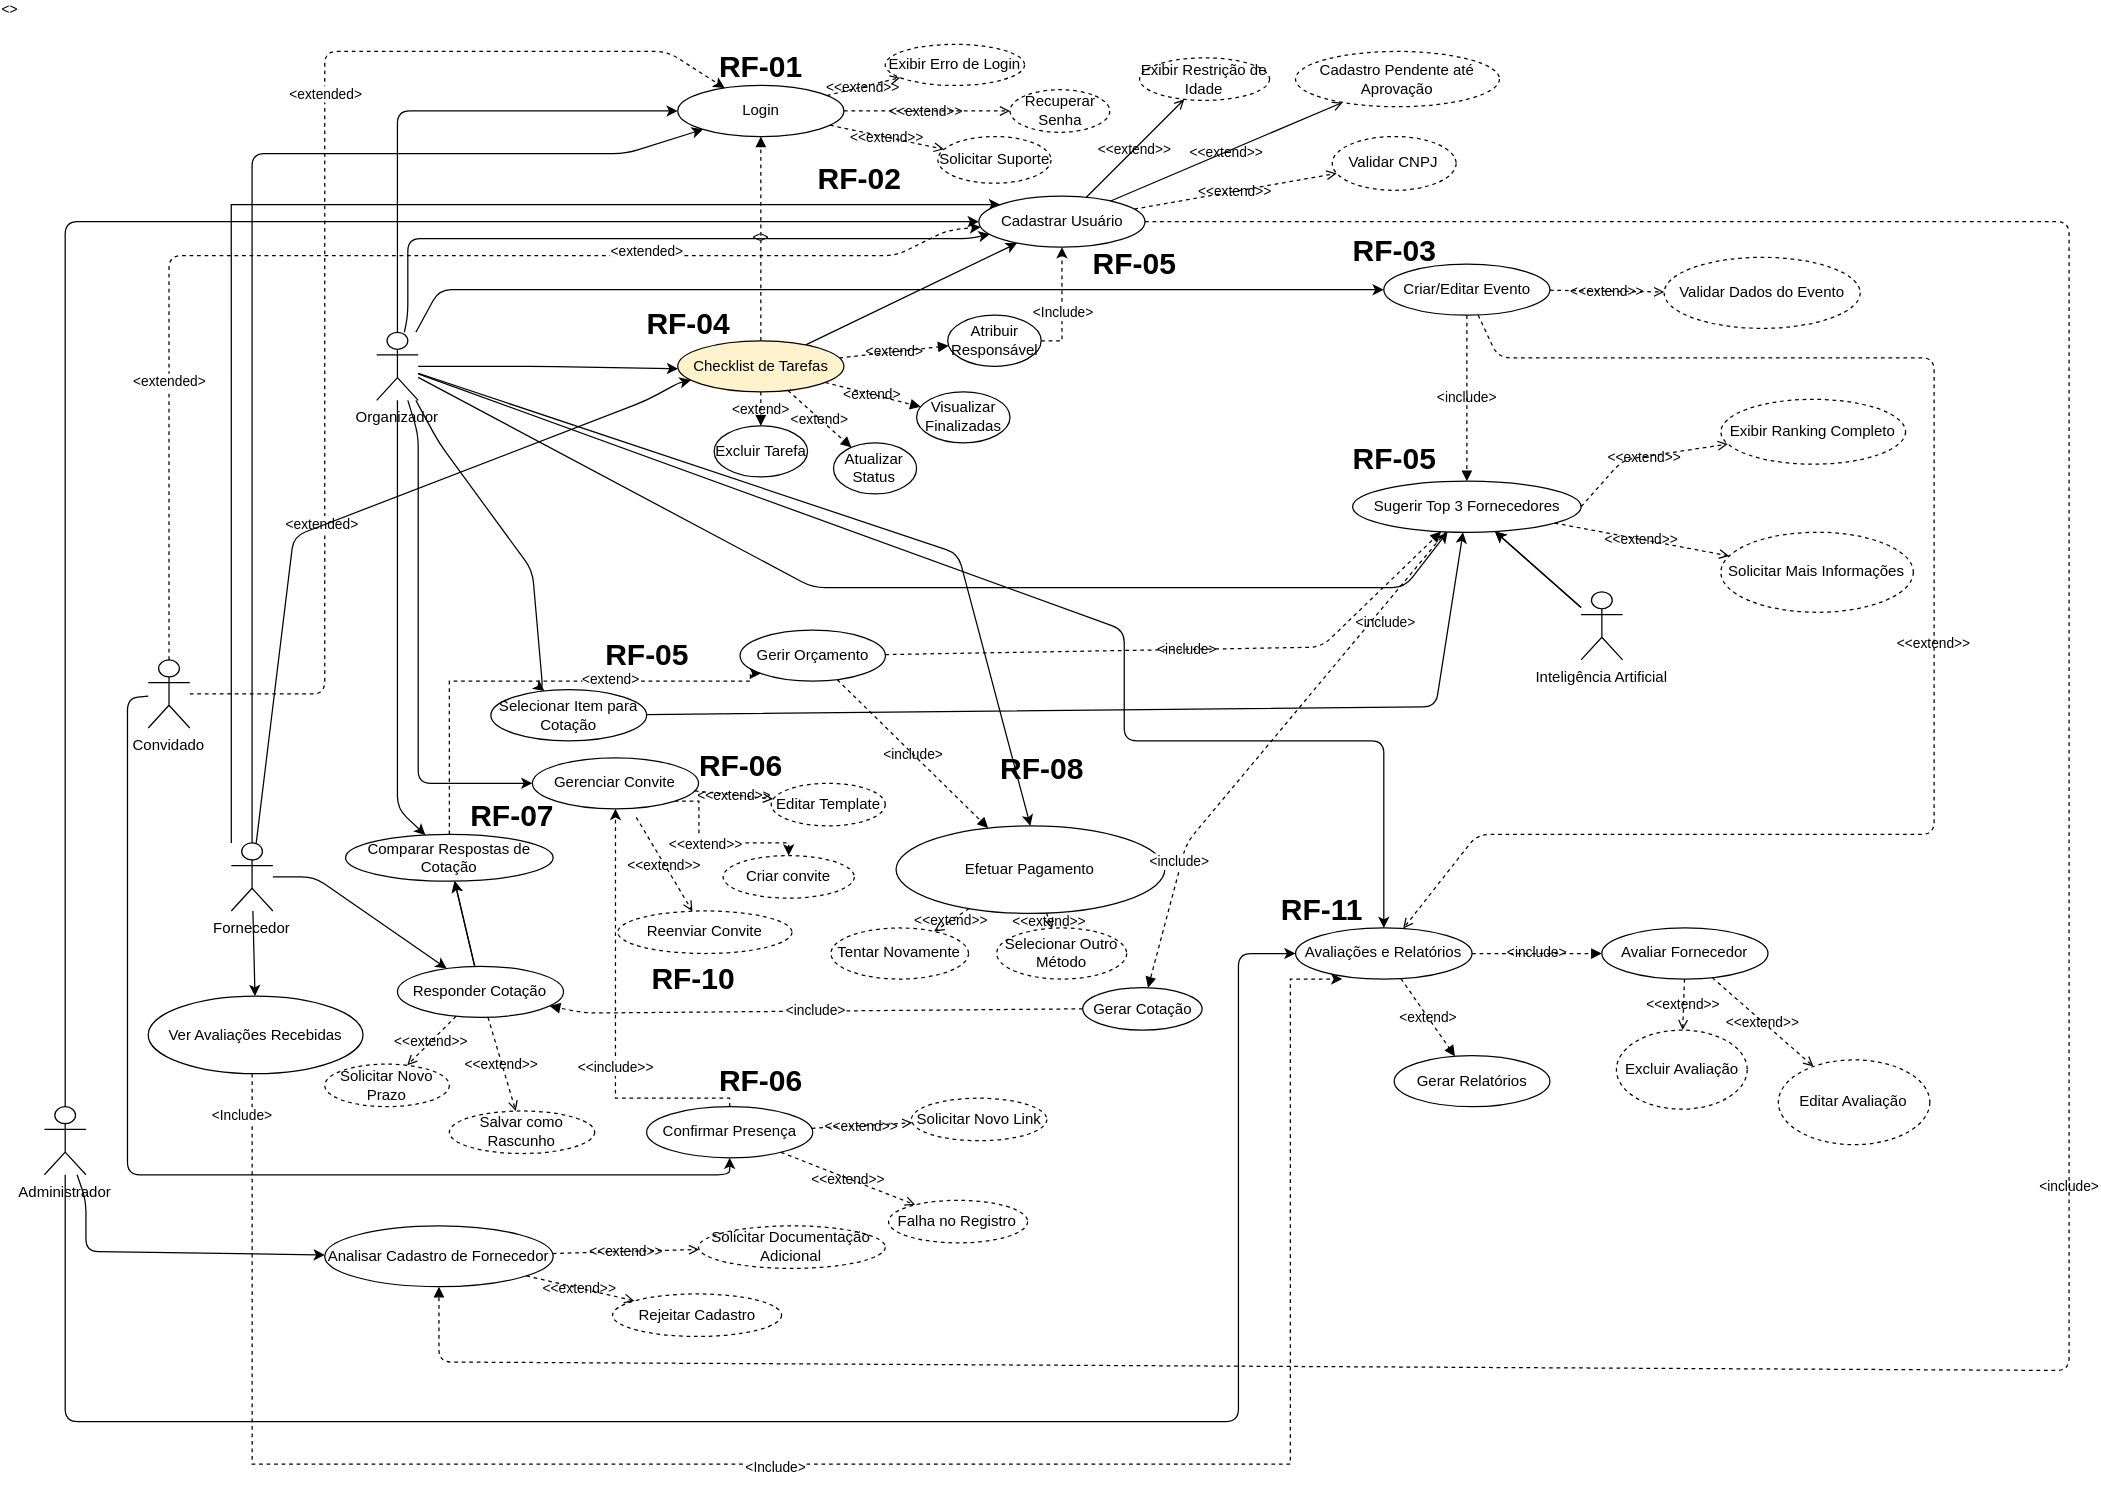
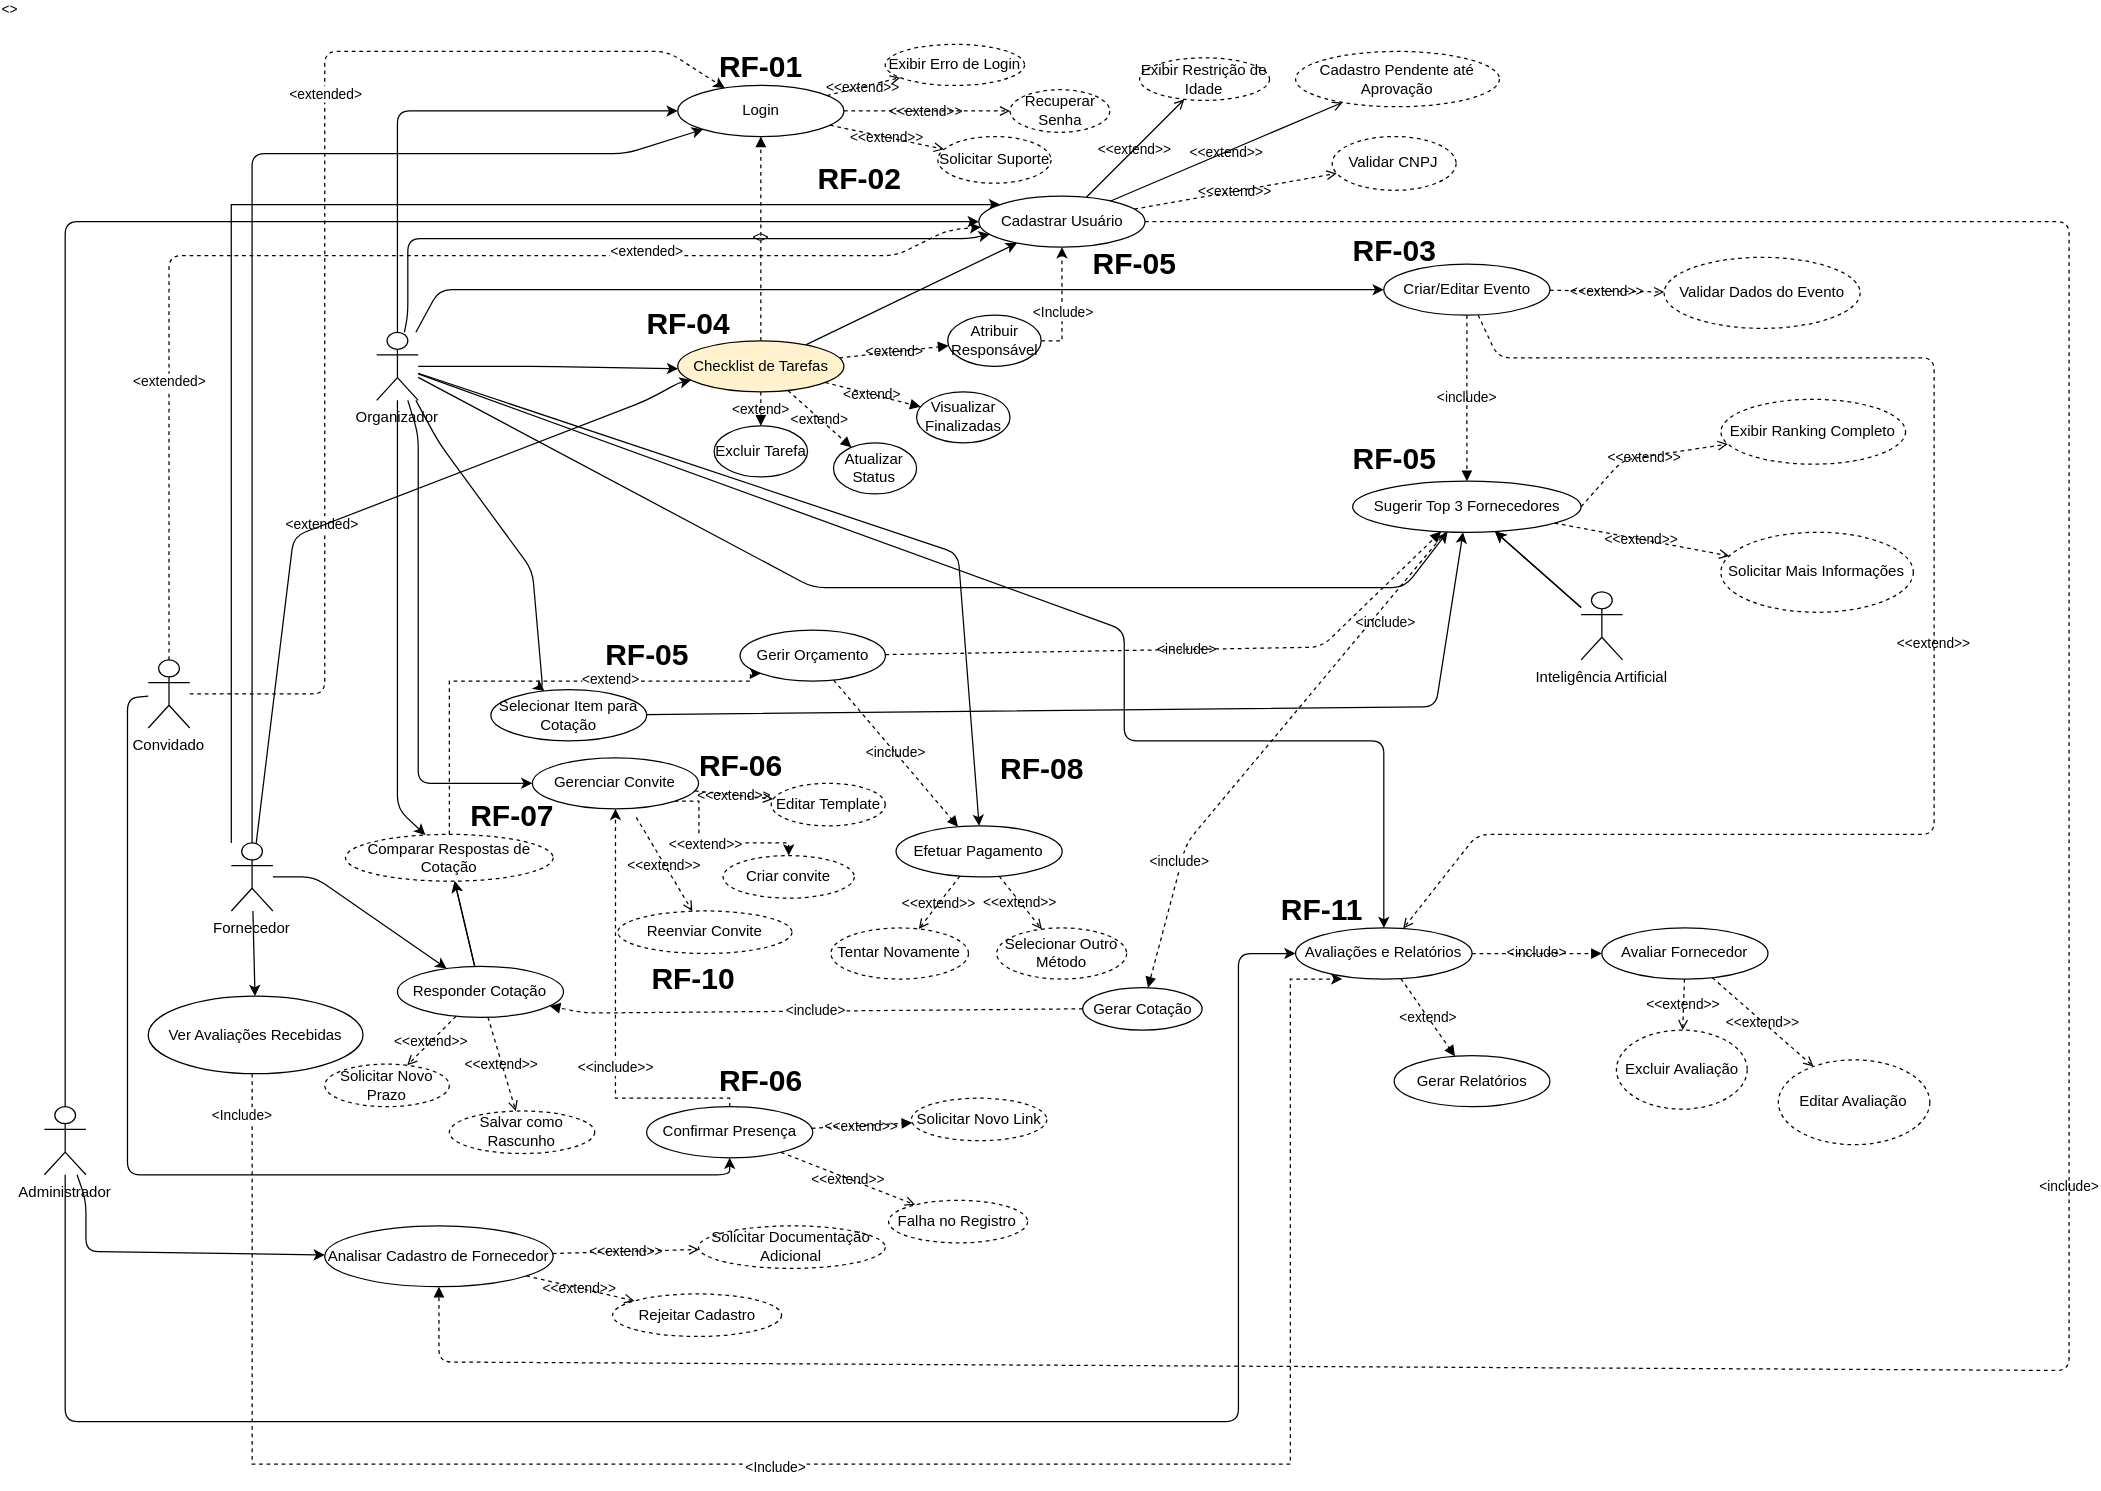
(449, 858) -> (449, 858)
(1031, 870) -> (979, 852)
(905, 1123) -> (901, 1124)
